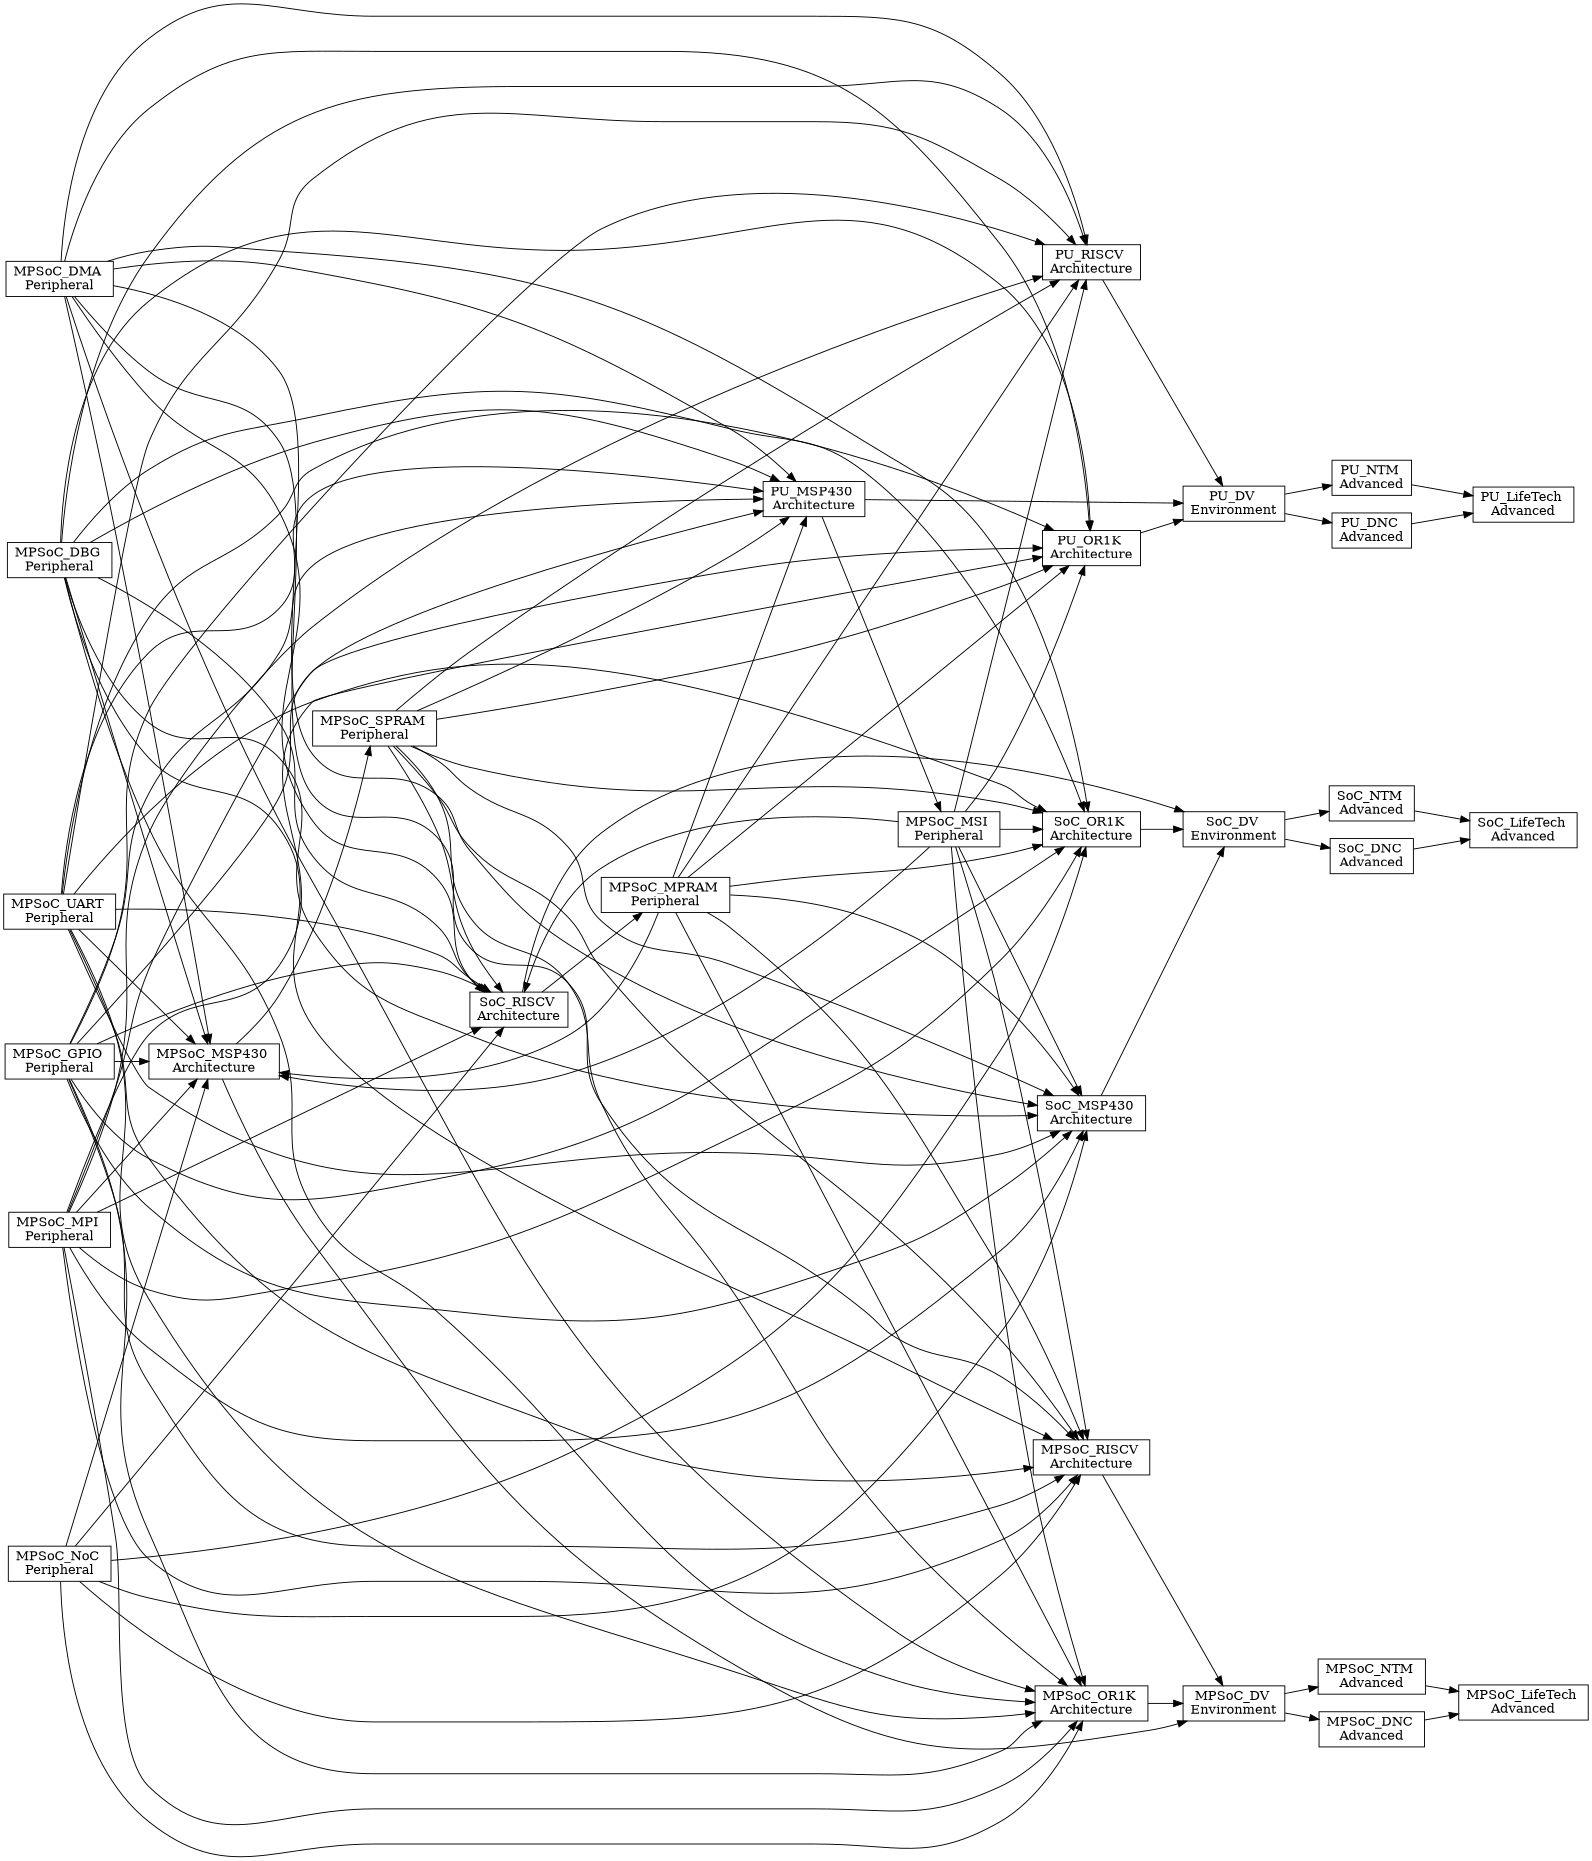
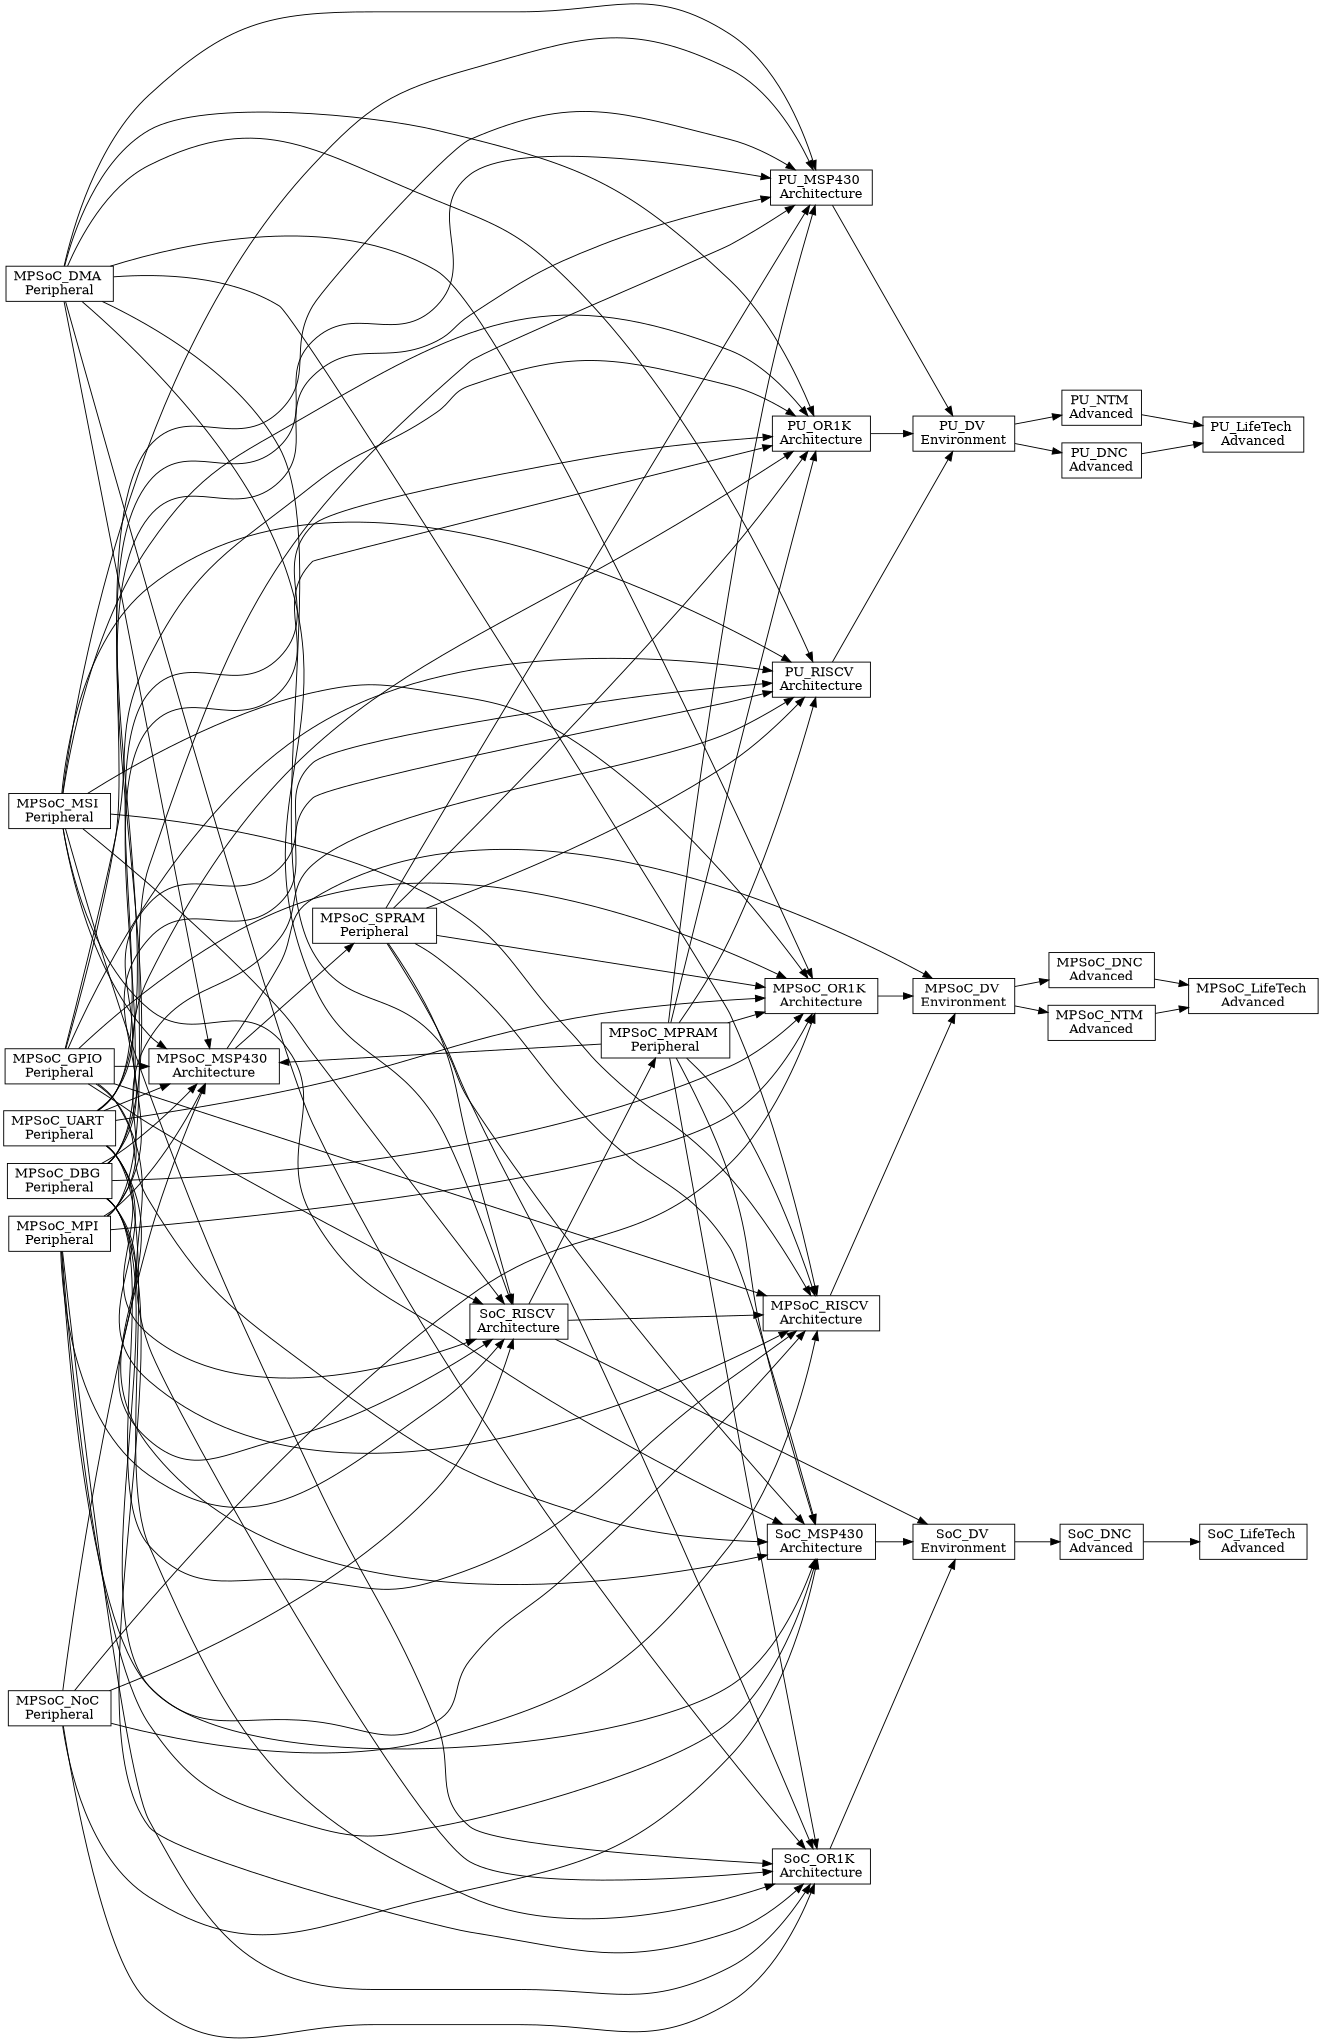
(880, 660) -> (280, 207)
(1372, 803) -> none
(743, 1111) -> (661, 1318)
